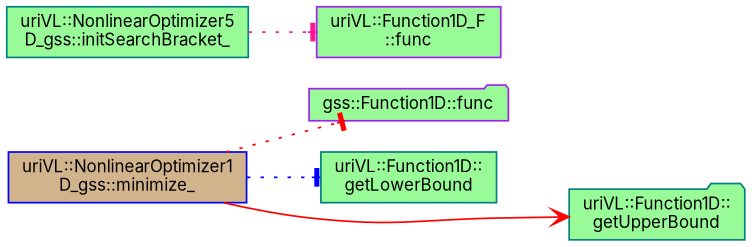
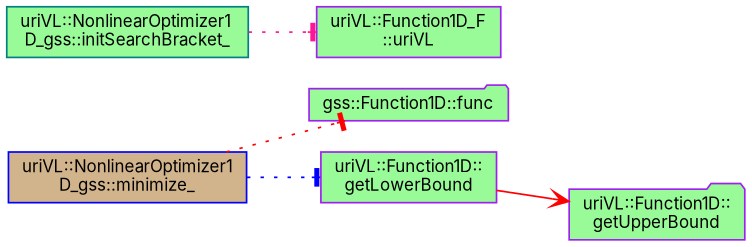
(128, 32) -> (128, 32)
(409, 32) -> (409, 32)
(409, 177) -> (409, 177)
(657, 214) -> (657, 214)
(387, 222) -> (524, 195)
